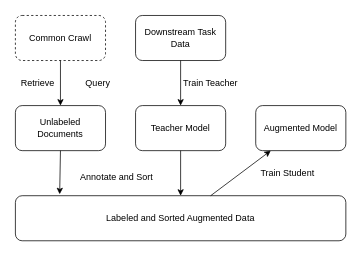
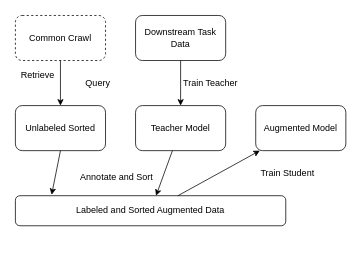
(38, 83) -> (38, 75)
(60, 128) -> (60, 128)
(180, 218) -> (150, 210)
